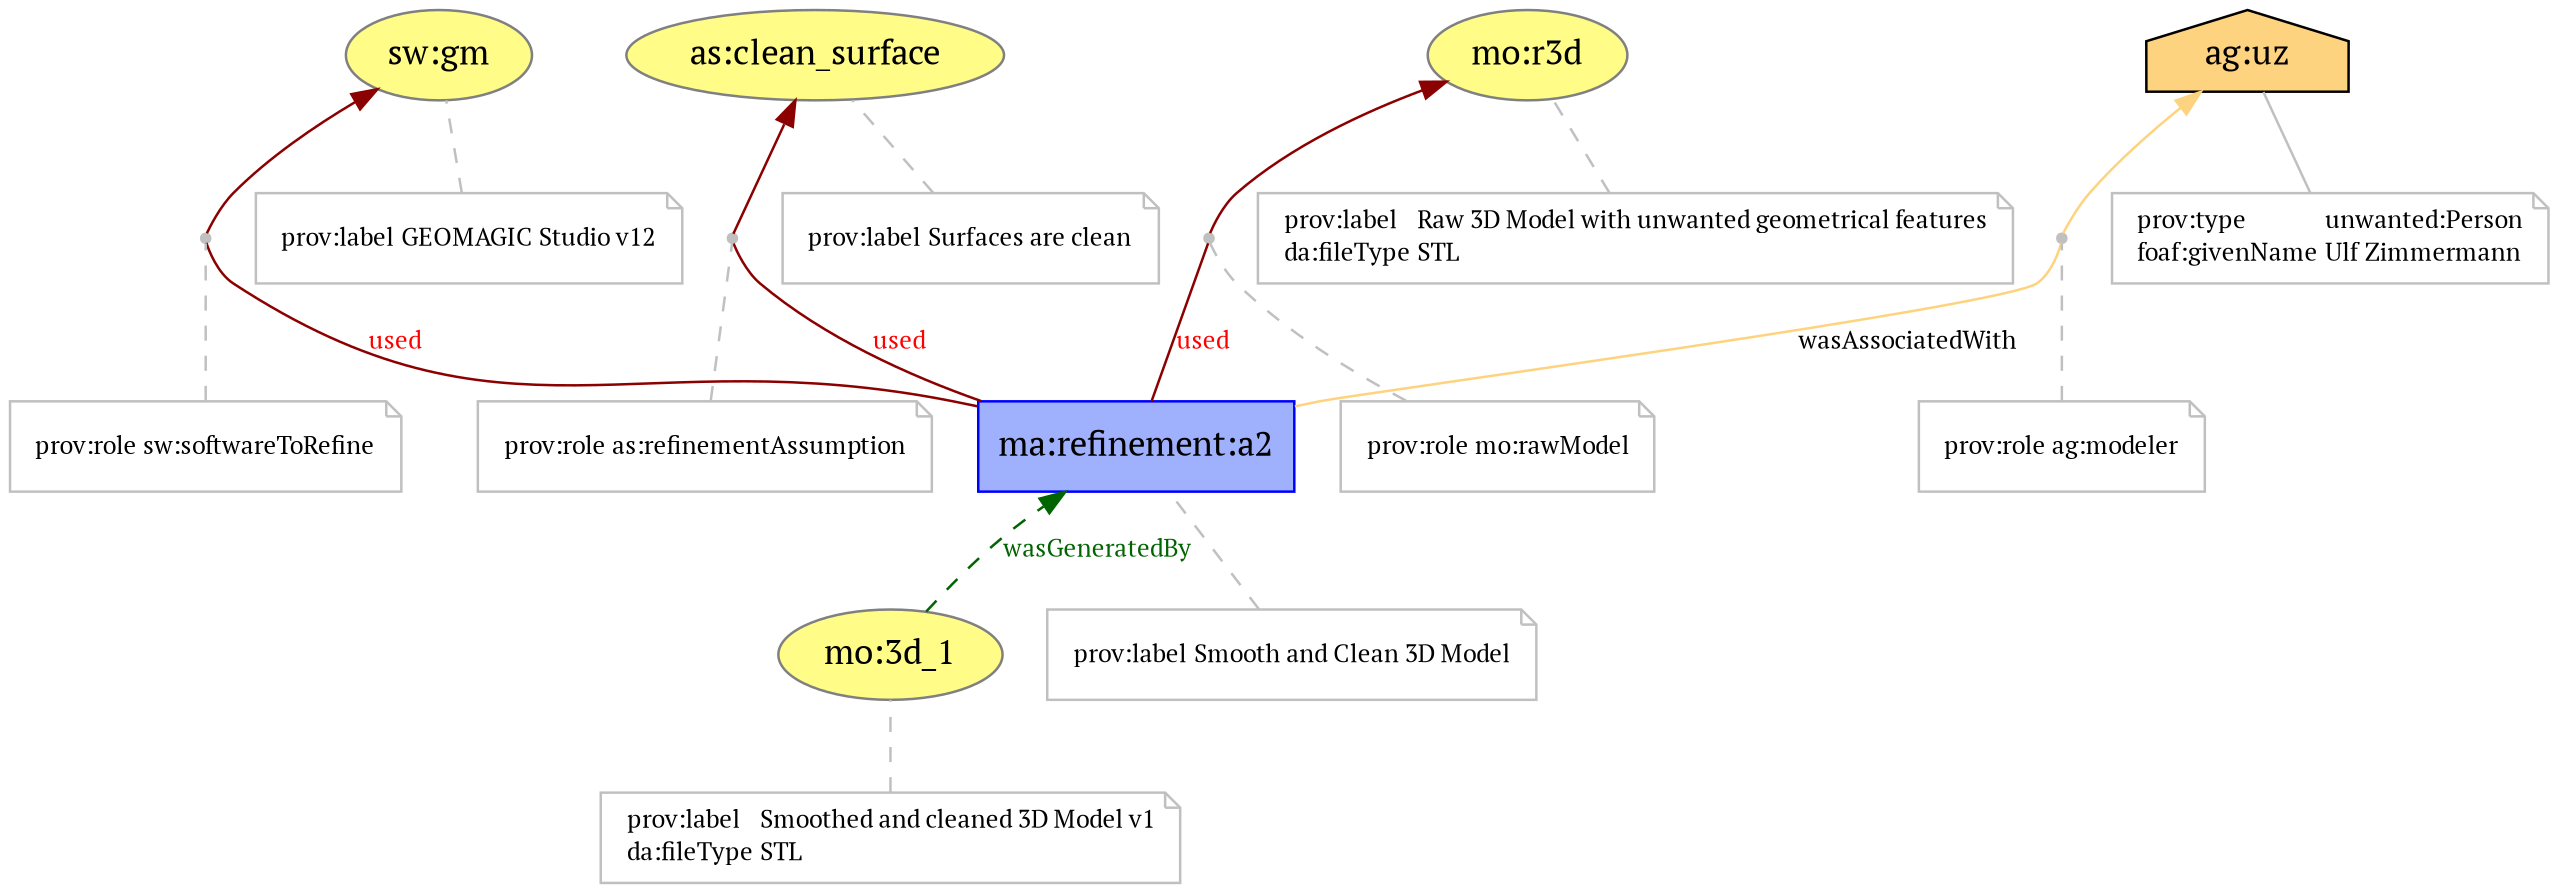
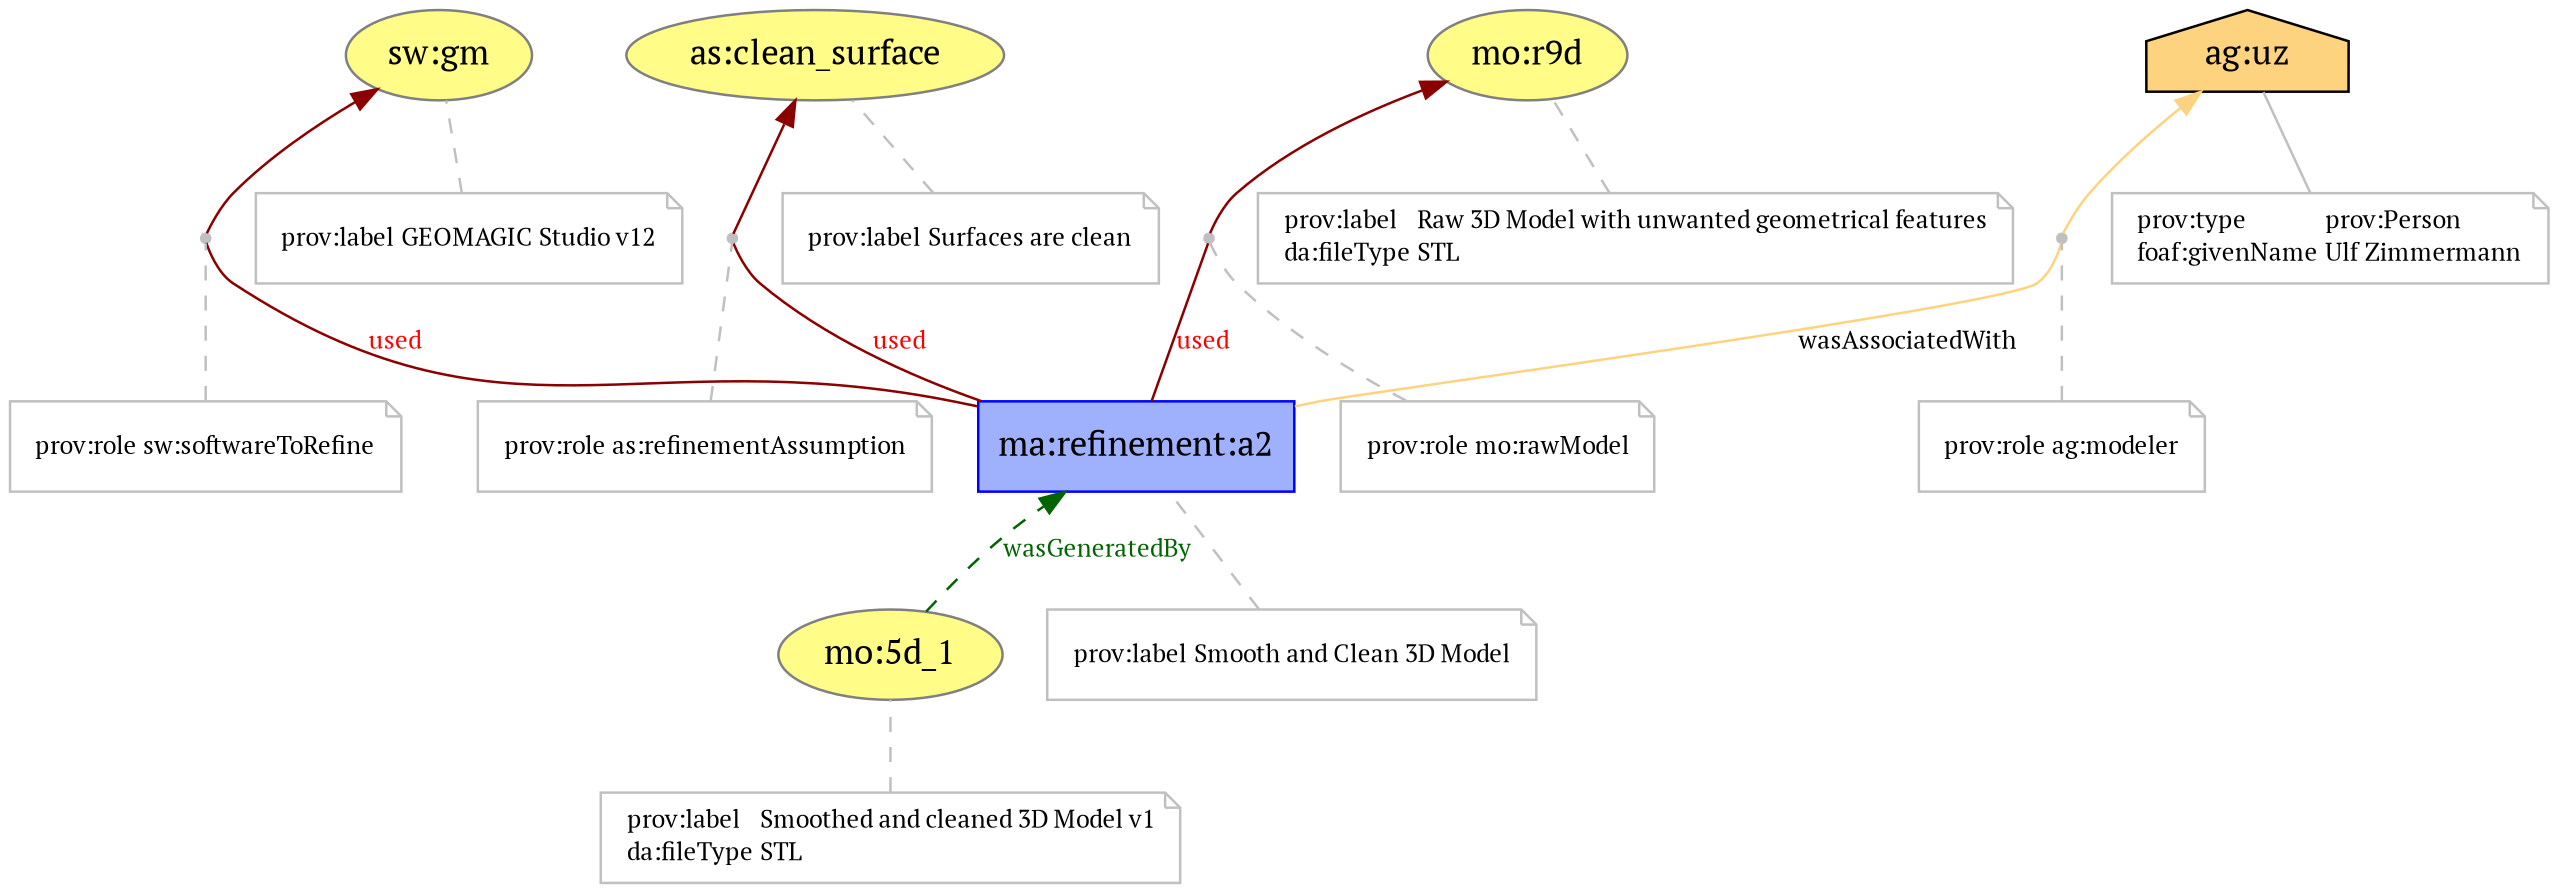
(1528, 55) -> (1528, 55)
(2424, 221) -> (2394, 221)
(890, 655) -> (890, 655)
